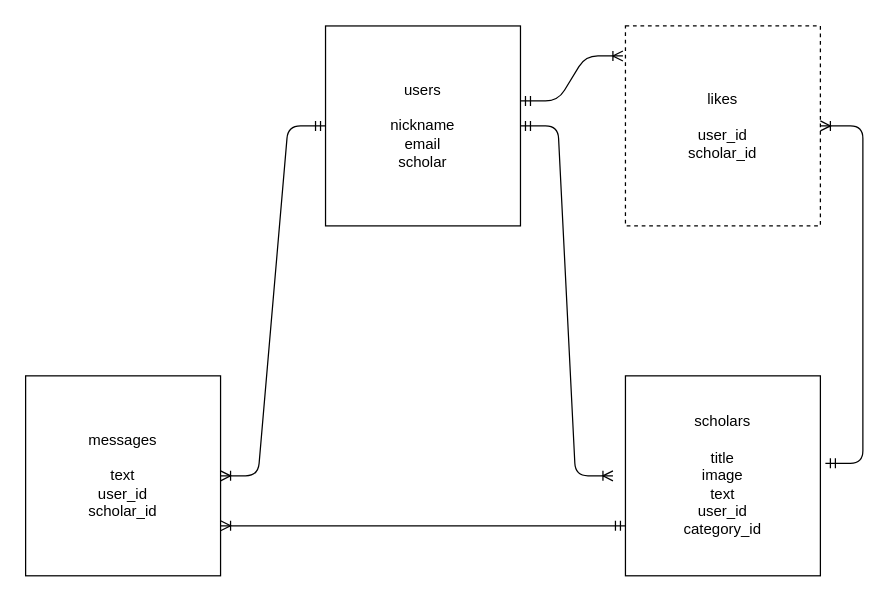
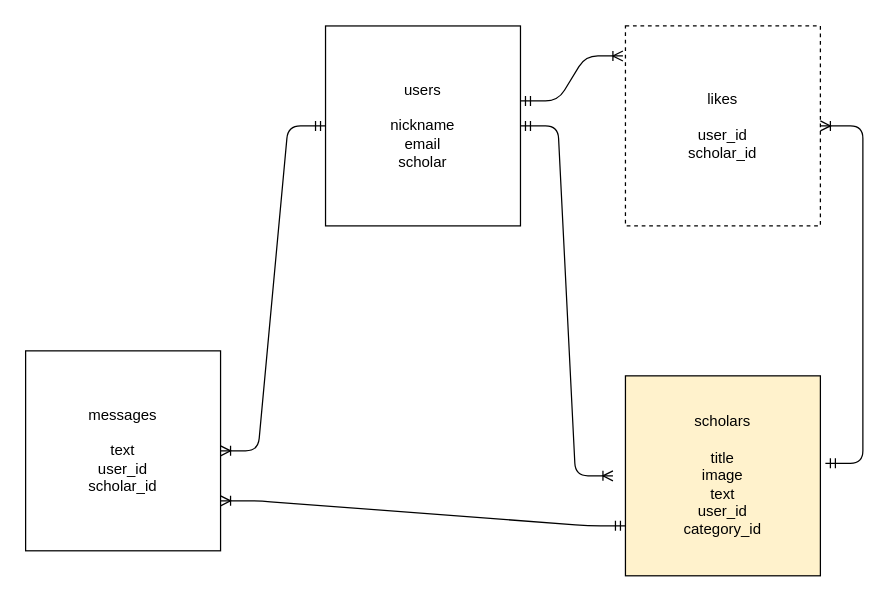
(123, 476) -> (123, 451)
(723, 476) -> (723, 476)
